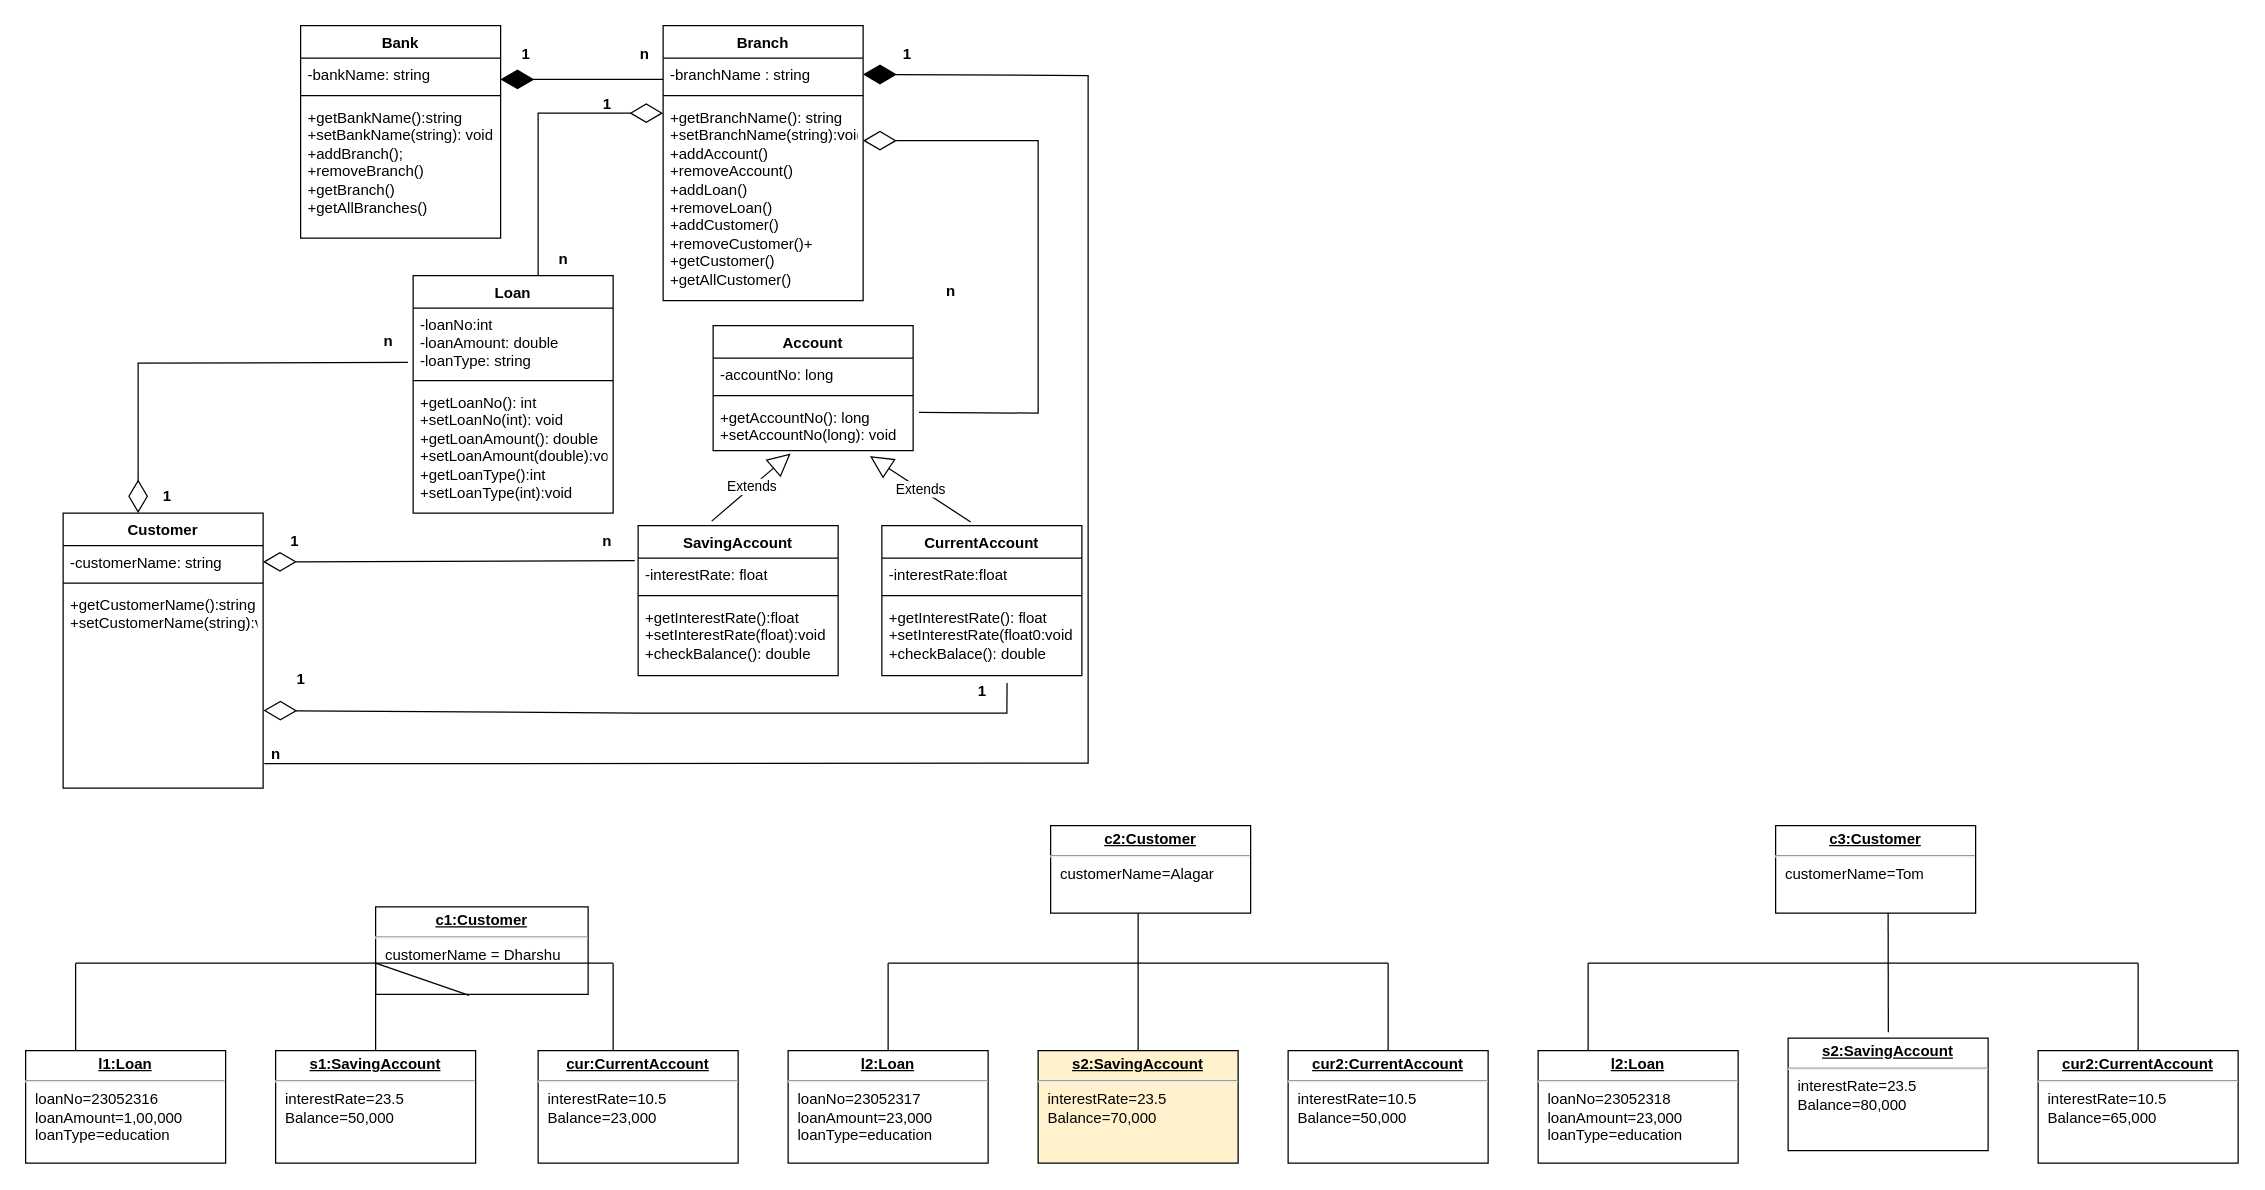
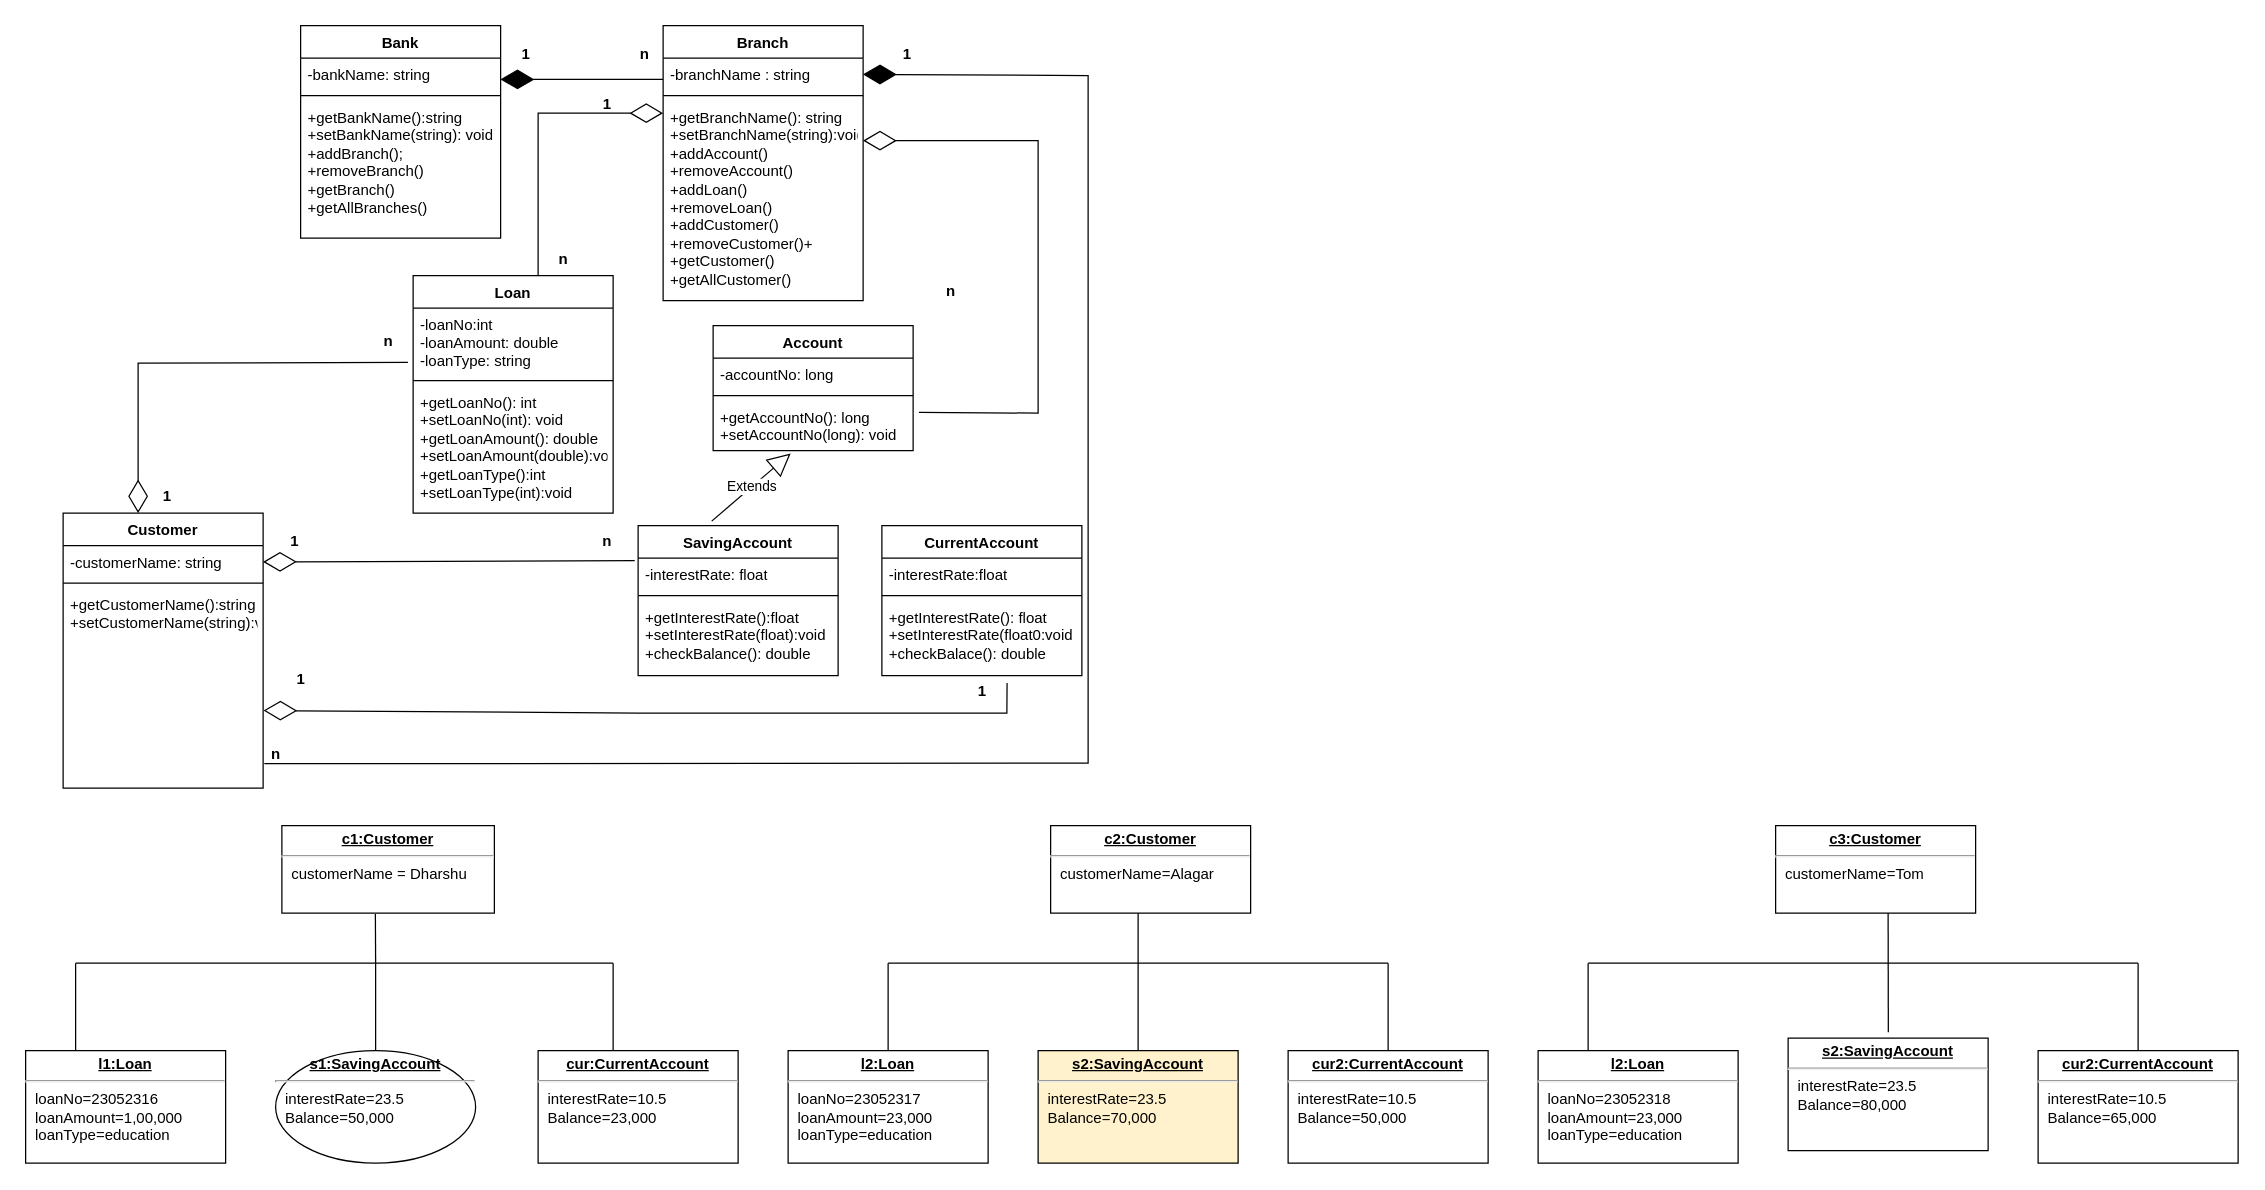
(929, 495) -> none
(482, 951) -> (388, 869)
(376, 1107) -> (376, 1107)
